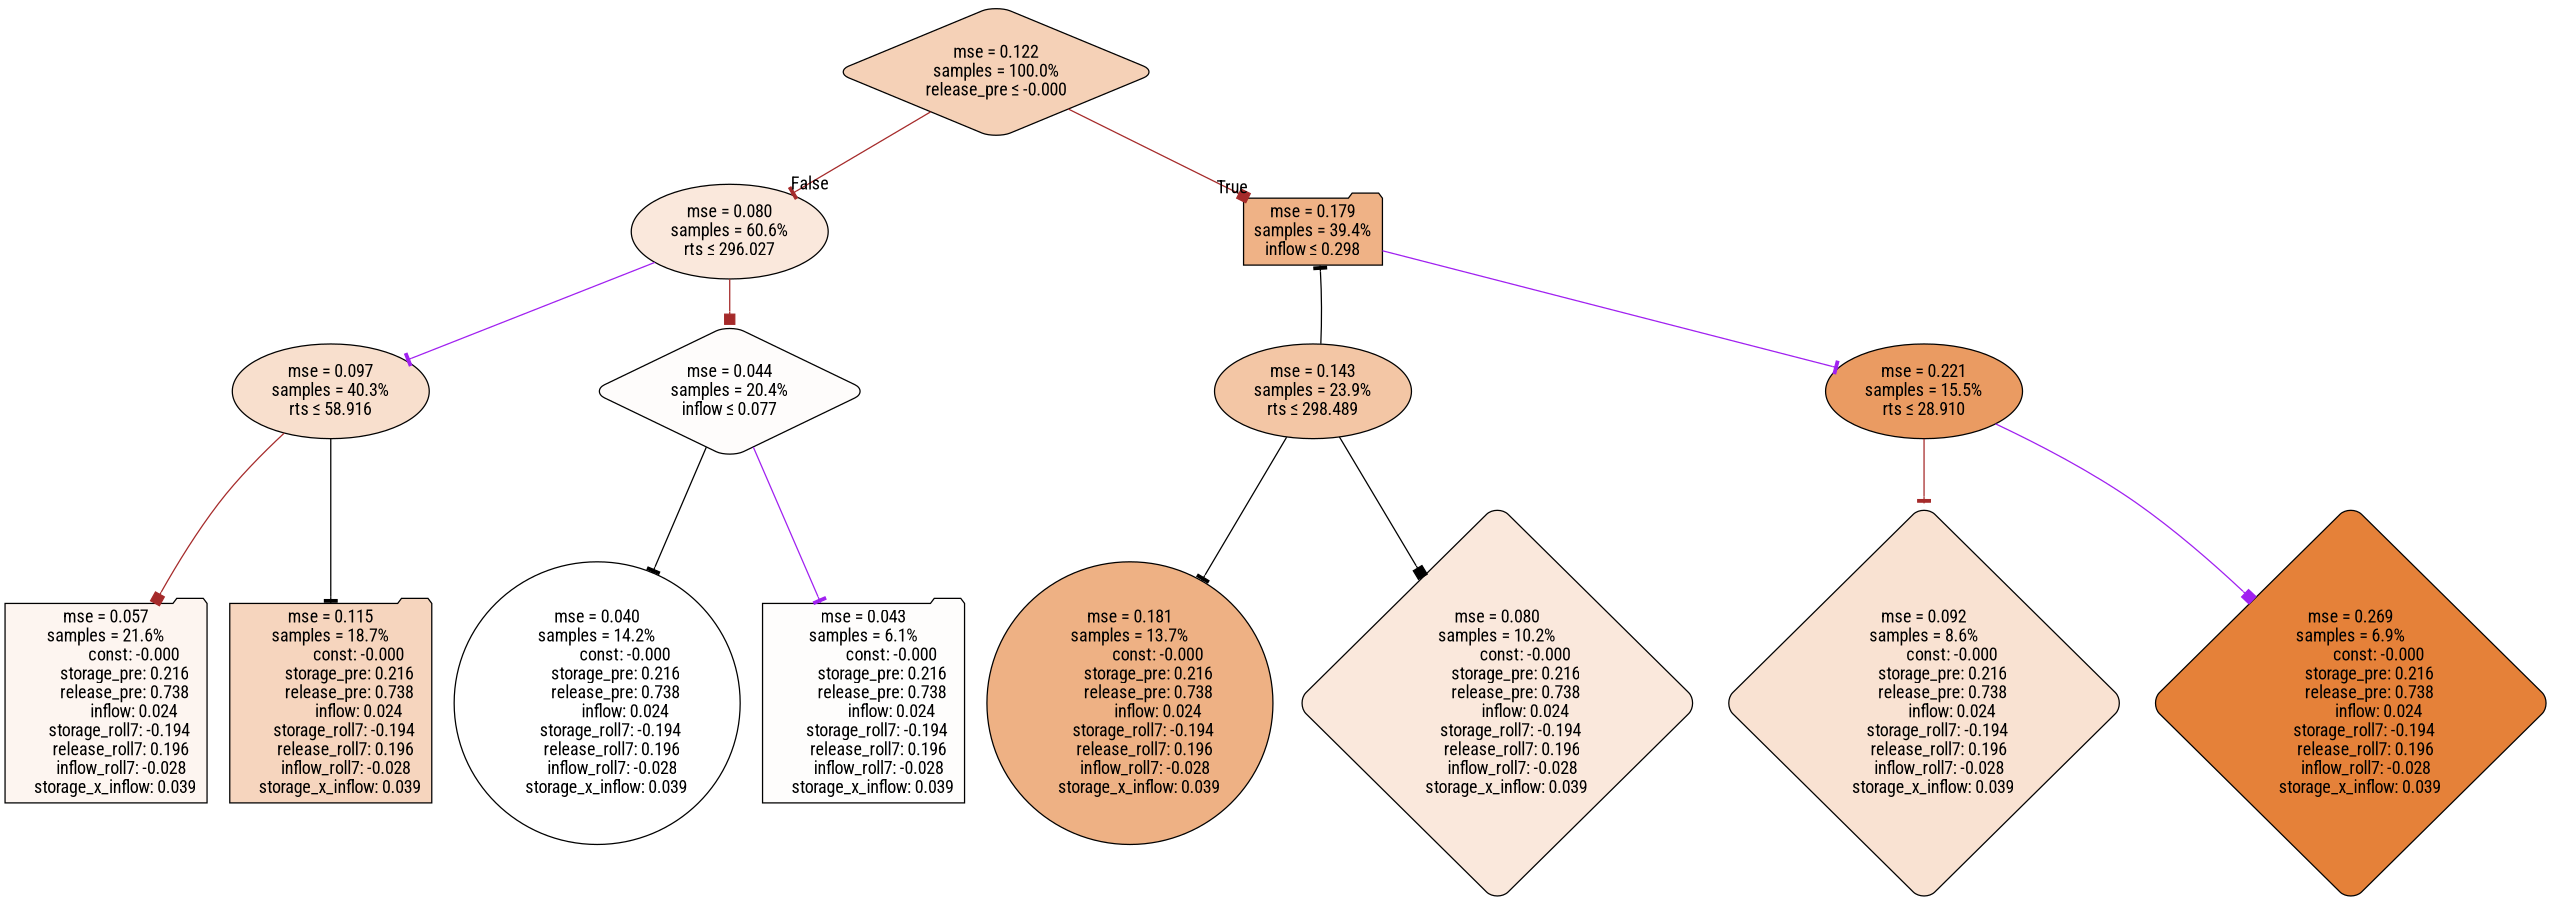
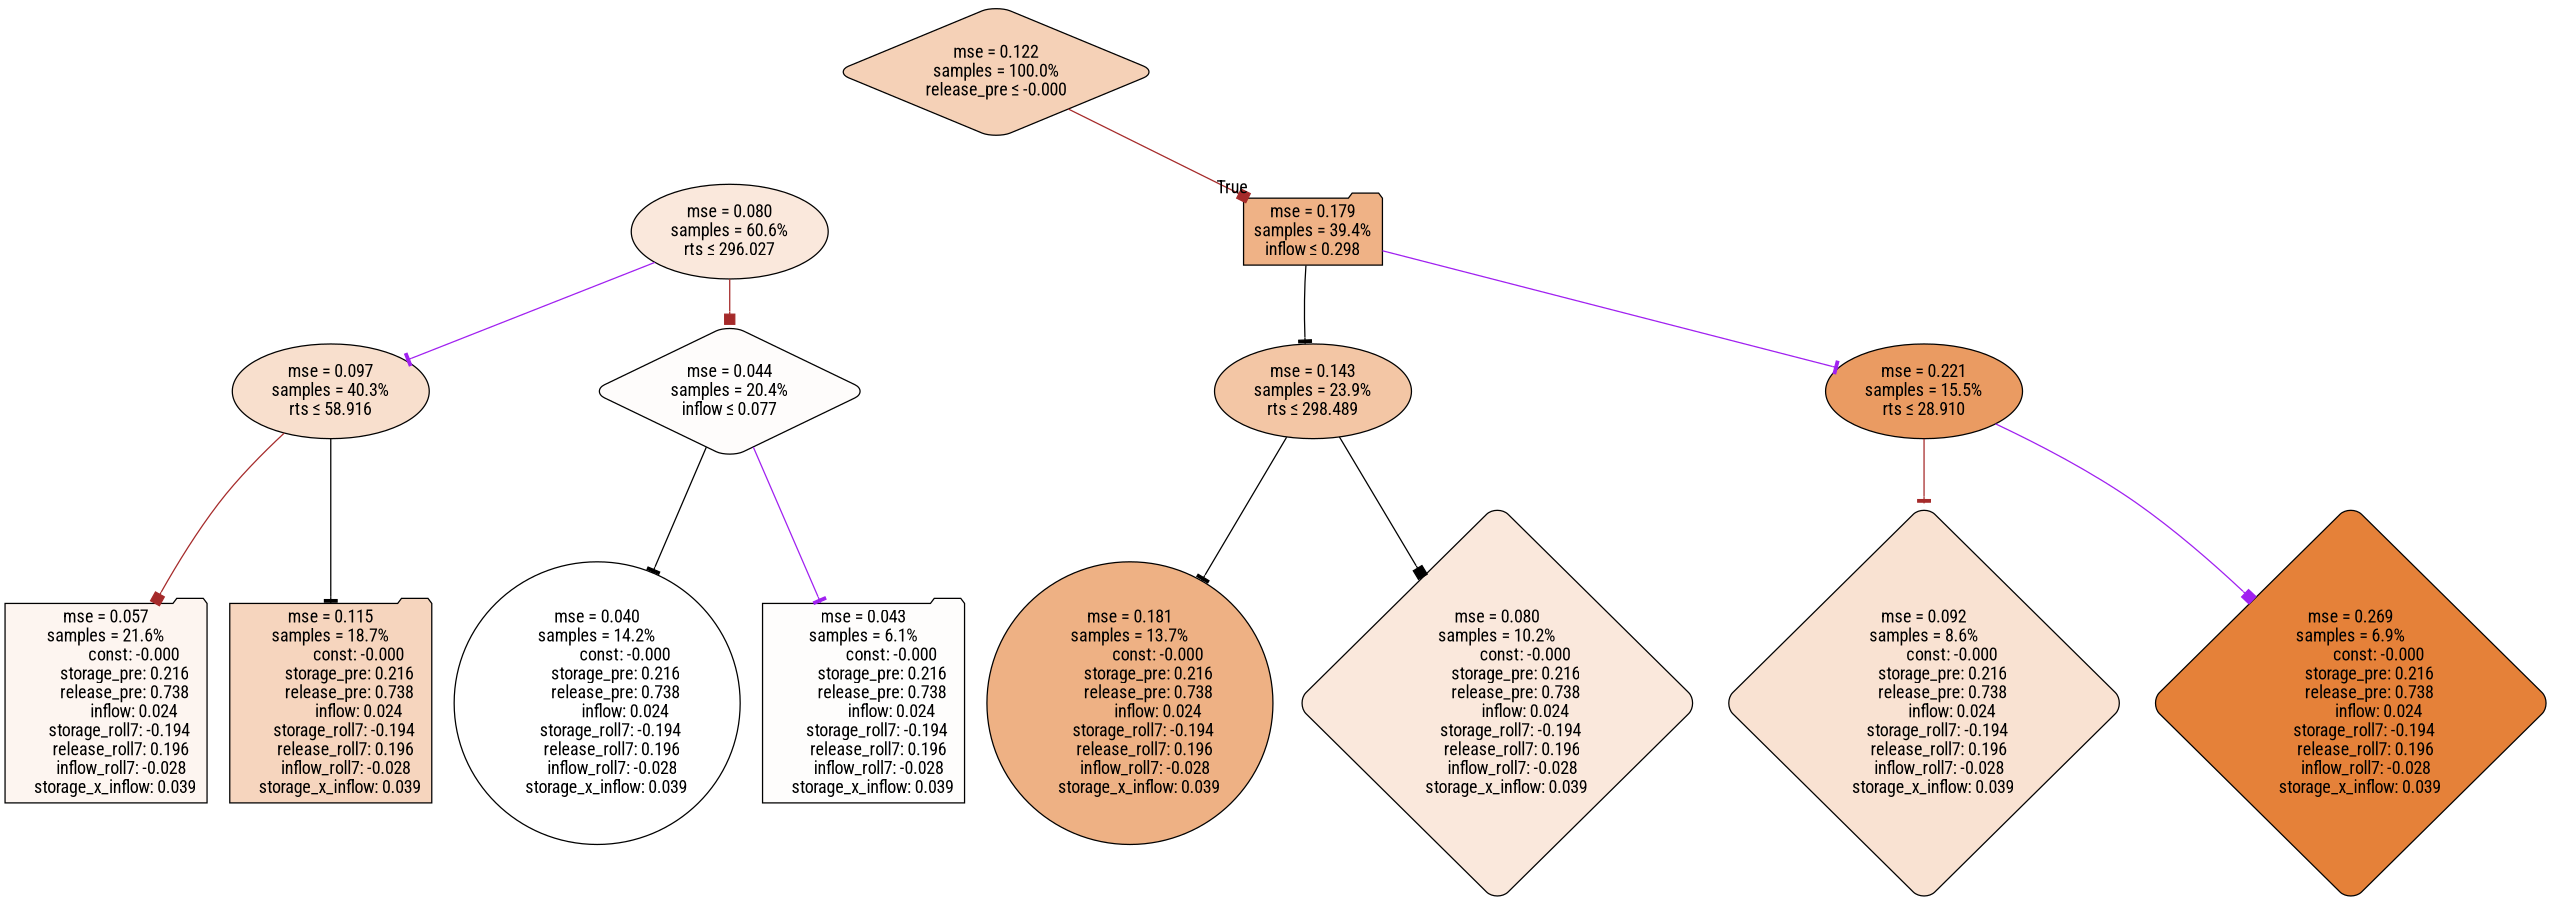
(863, 151) -> none
(1321, 308) -> (1305, 301)
